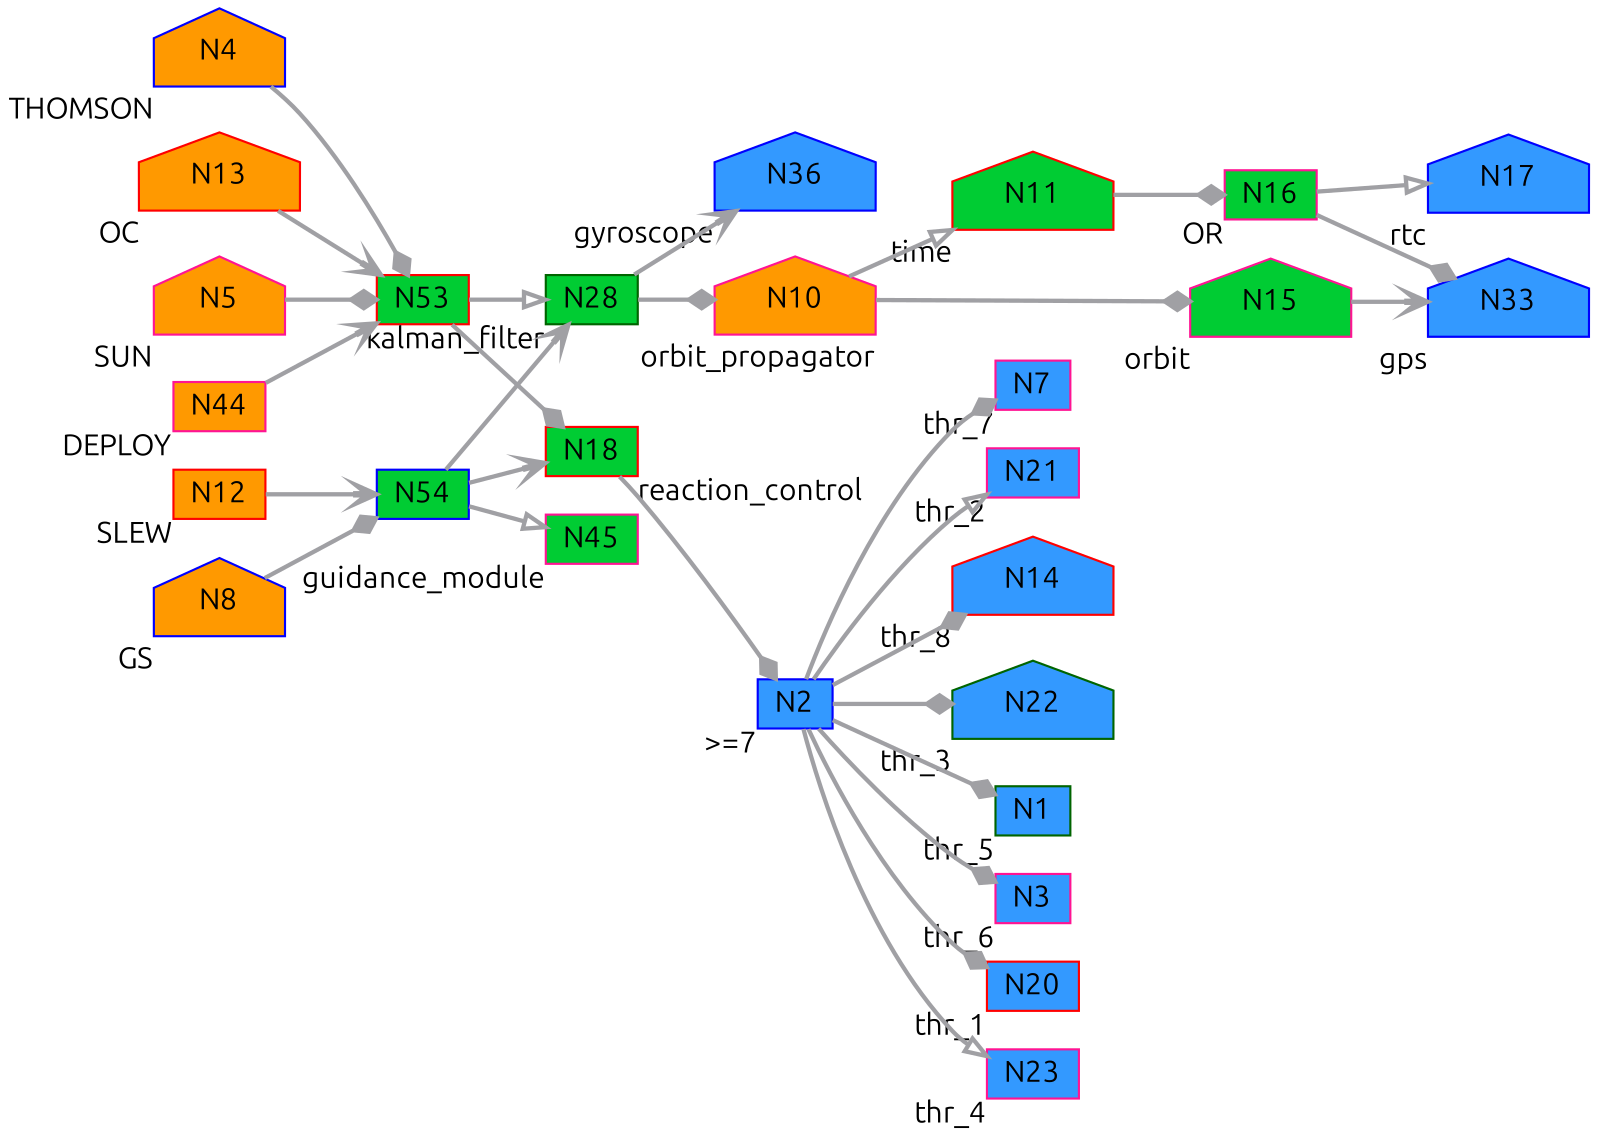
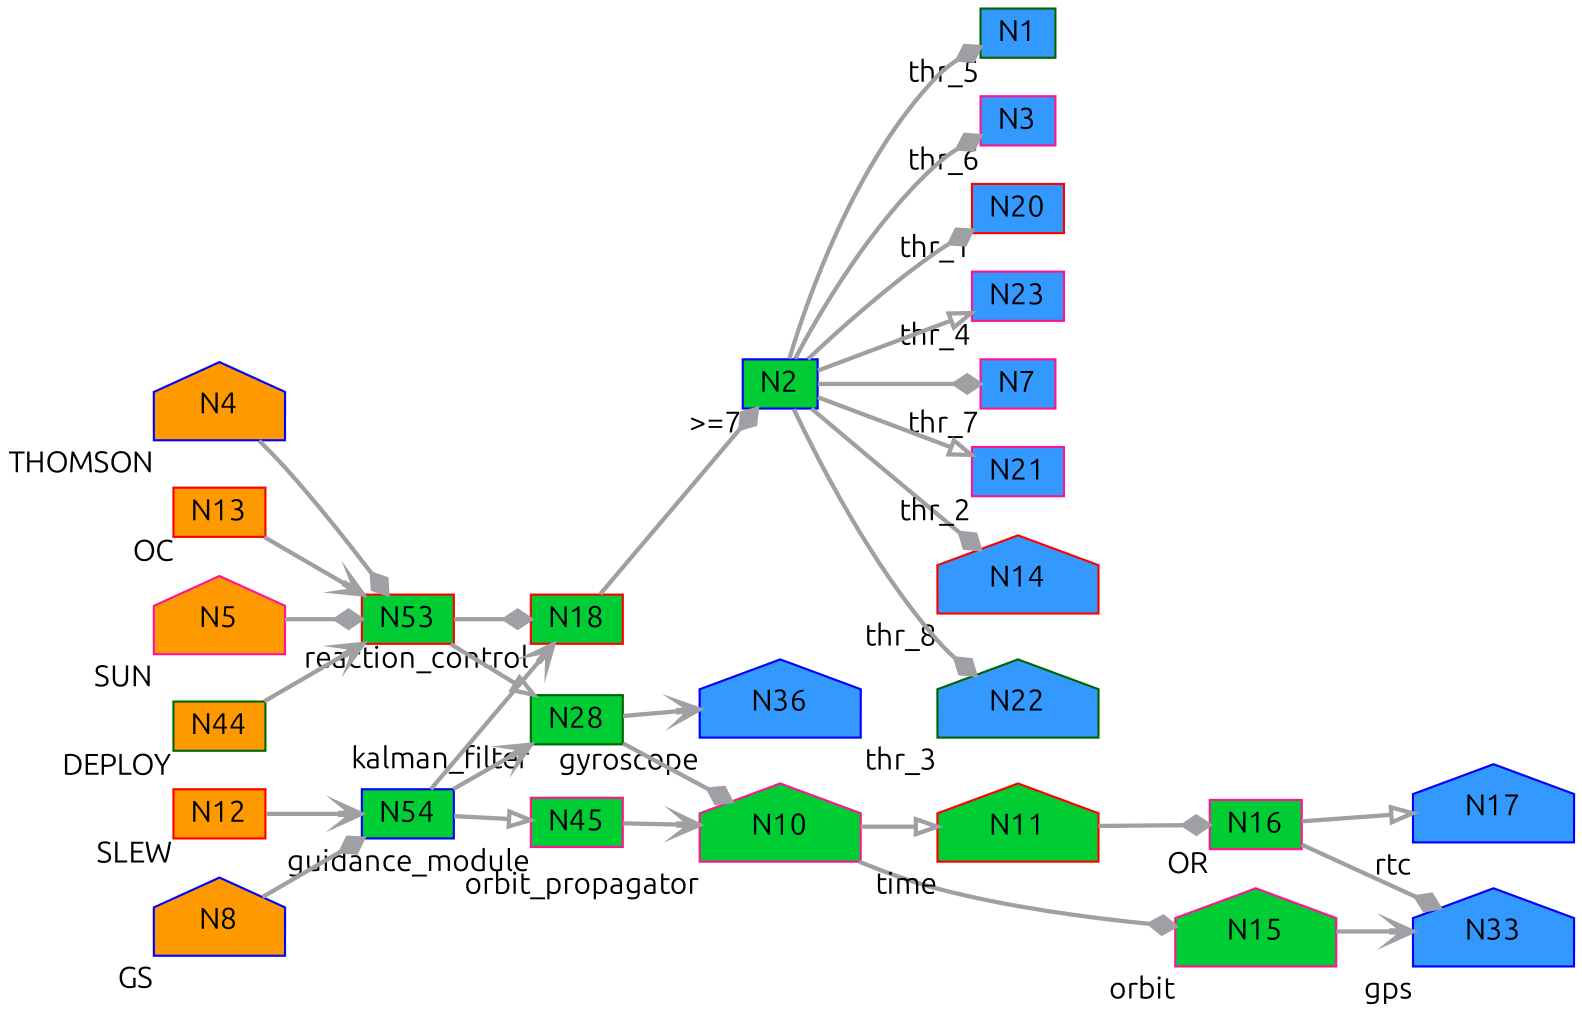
(219, 176) -> (219, 512)
(795, 300) -> (780, 827)
(219, 407) -> (219, 726)
(795, 704) -> (780, 384)
none -> (651, 824)
